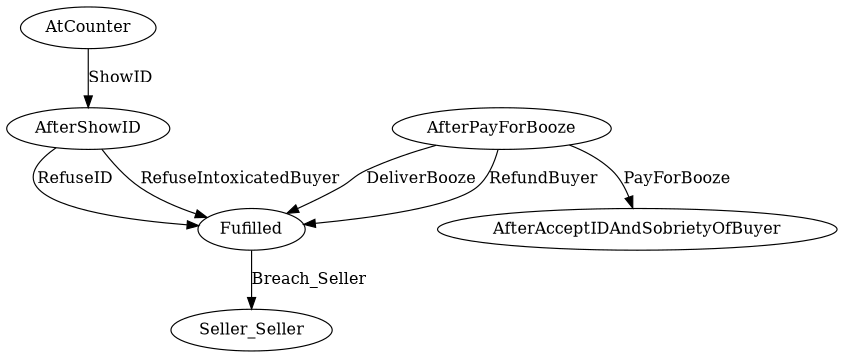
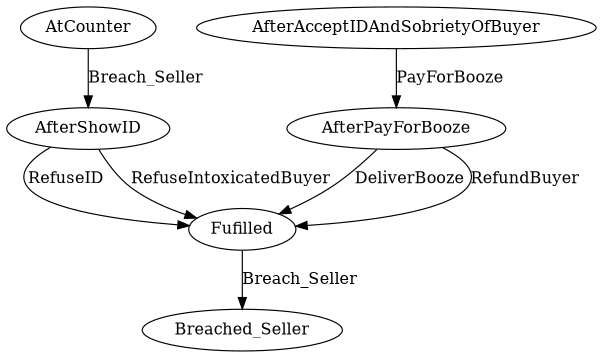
(121, 78) -> (146, 78)
(605, 165) -> (396, 72)
(252, 330) -> (242, 330)
